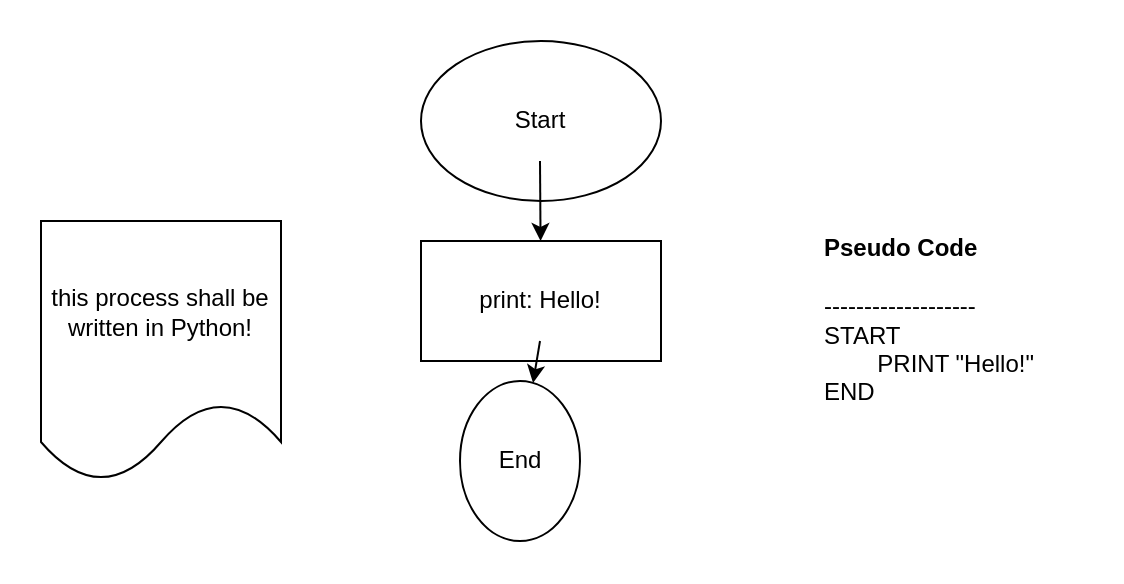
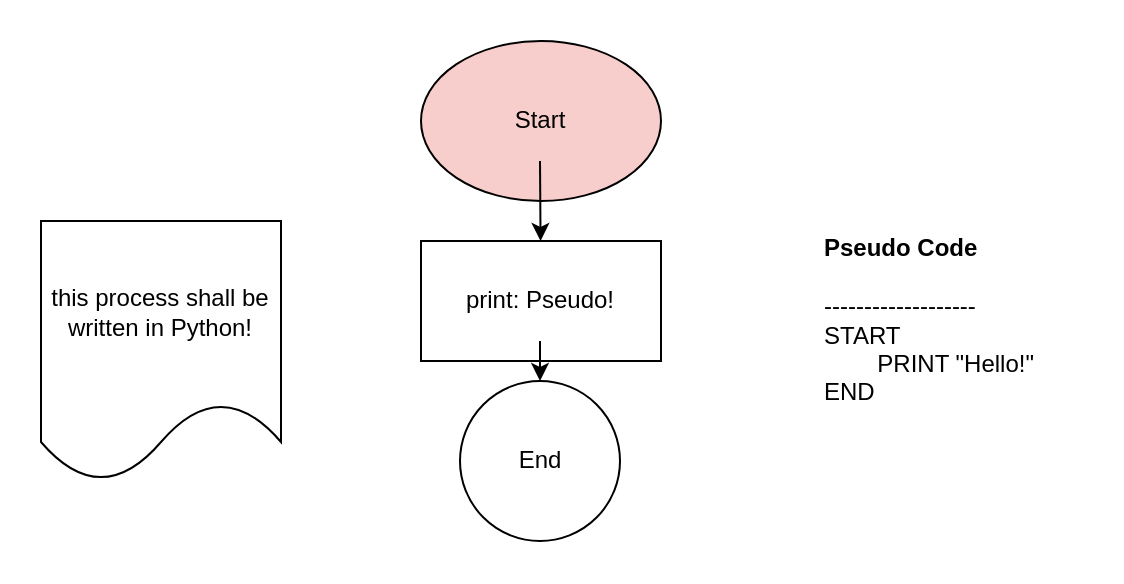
(541, 121) -> (541, 121)
(541, 301) -> (541, 301)
(520, 461) -> (540, 461)
